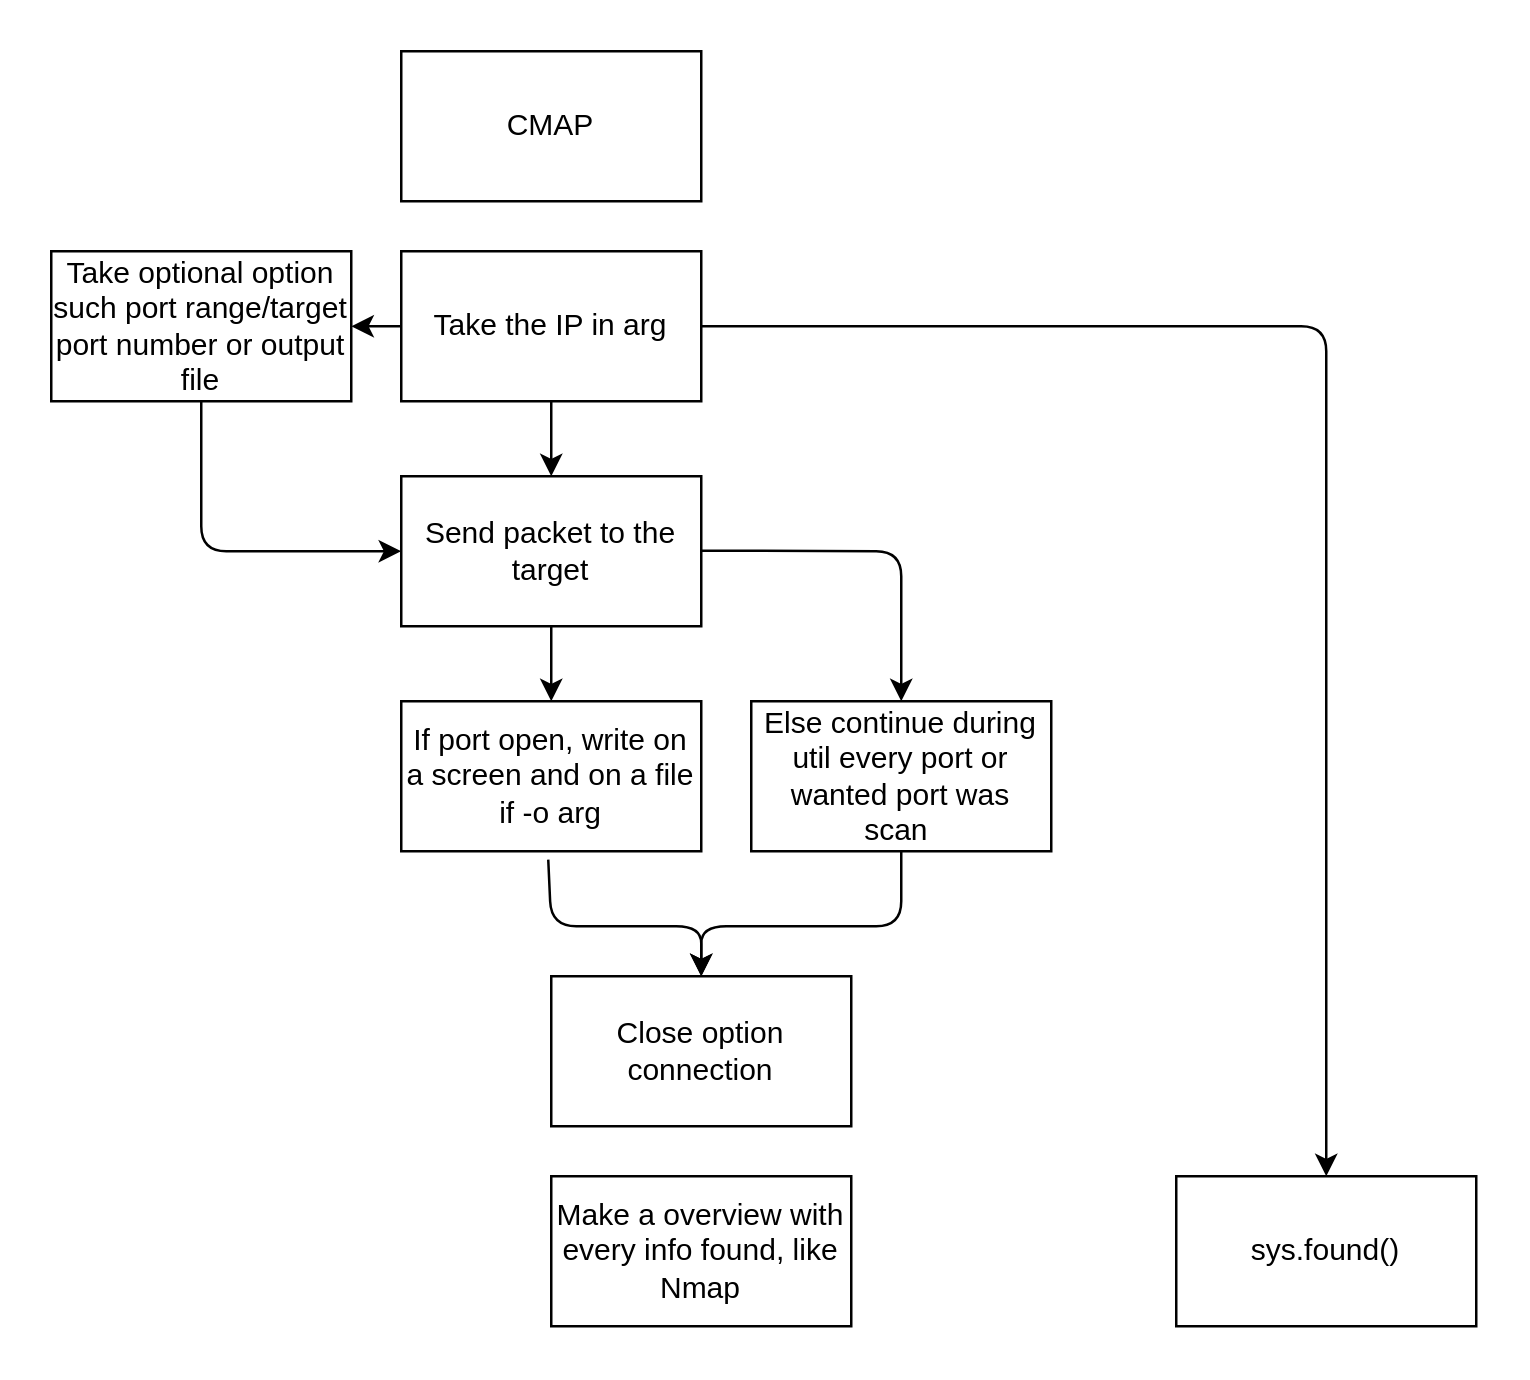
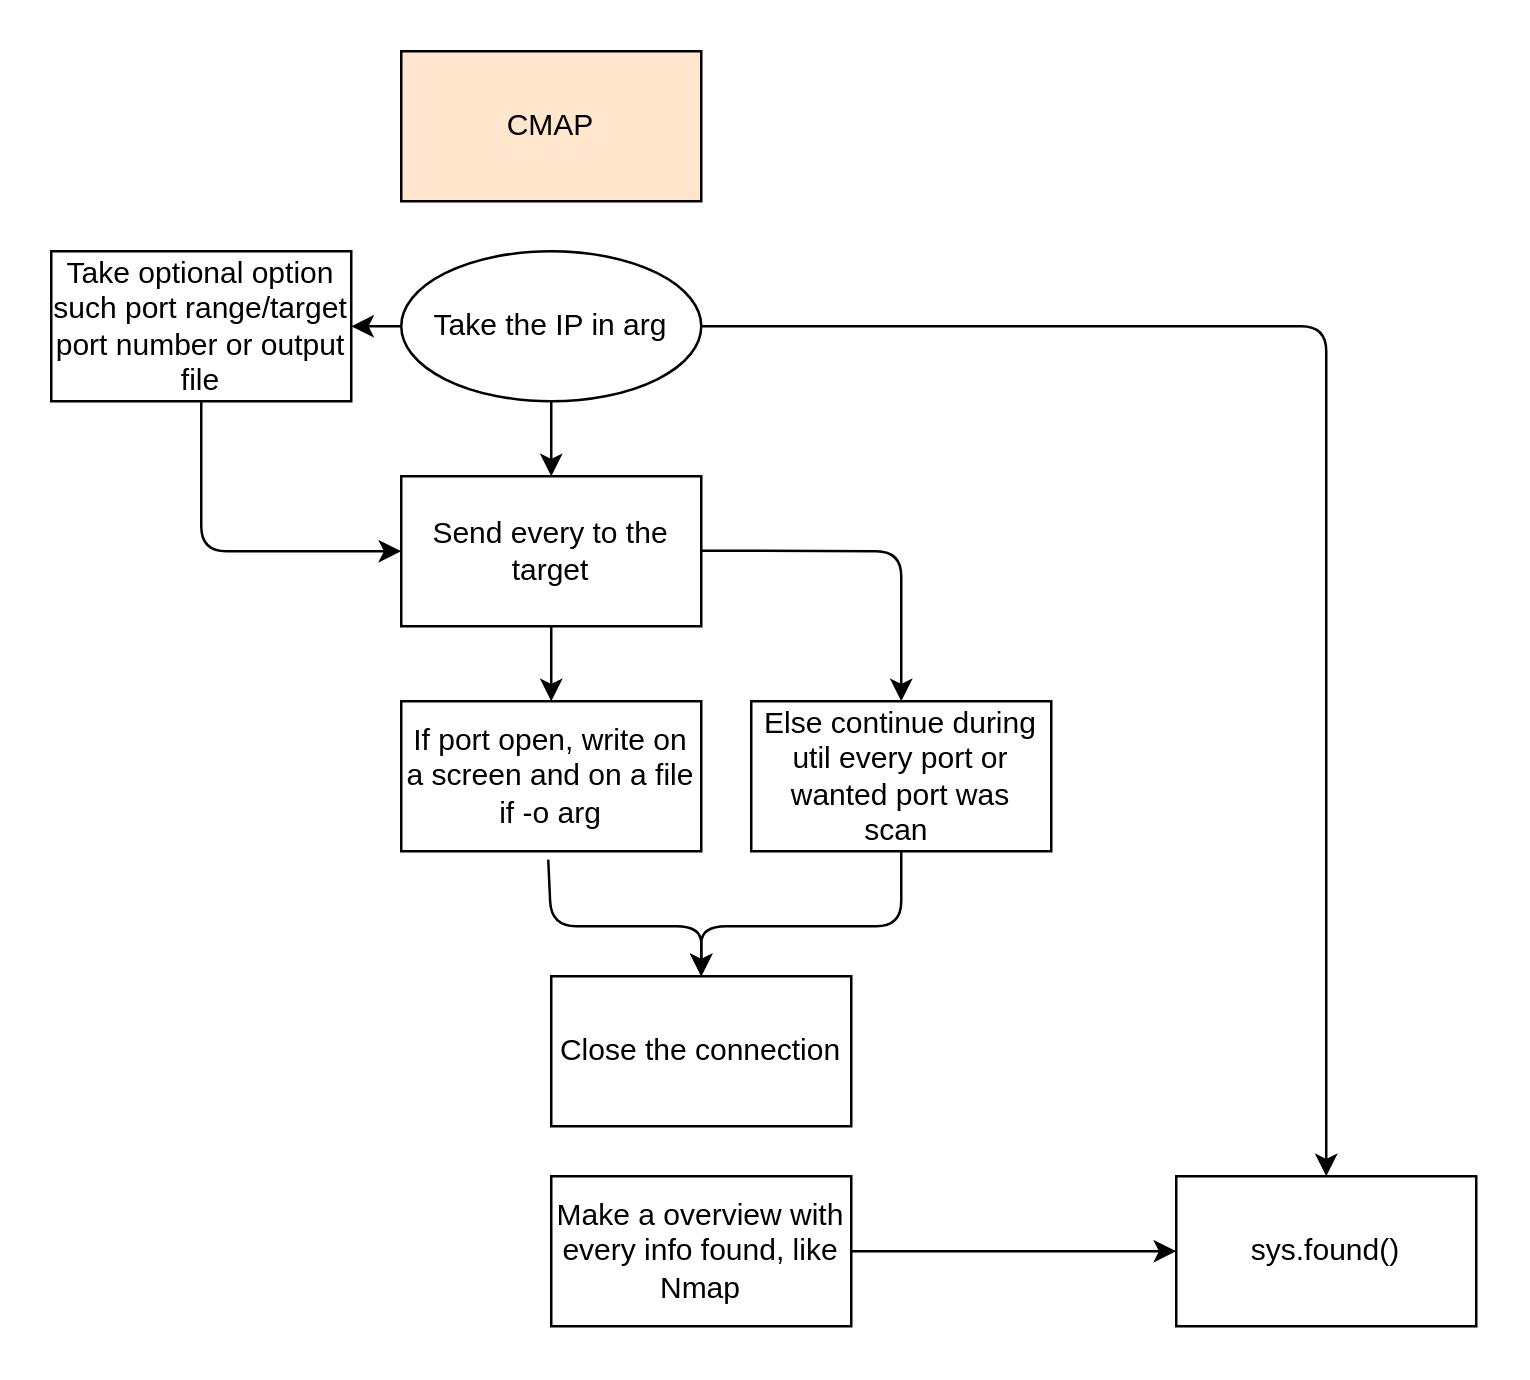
(551, 126) -> (551, 126)
(551, 326) -> (551, 326)
(551, 551) -> (551, 551)
(701, 1051) -> (701, 1051)
none -> (1005, 1251)
